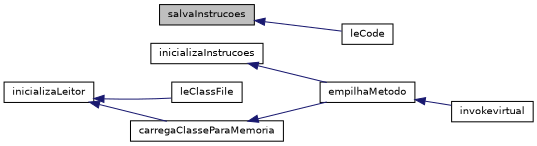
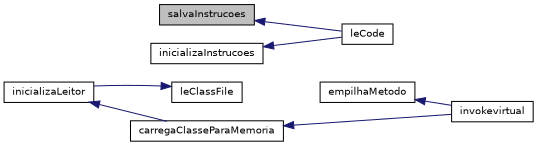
(292, 74) -> (308, 41)
(138, 99) -> (127, 85)
(292, 110) -> (373, 120)
